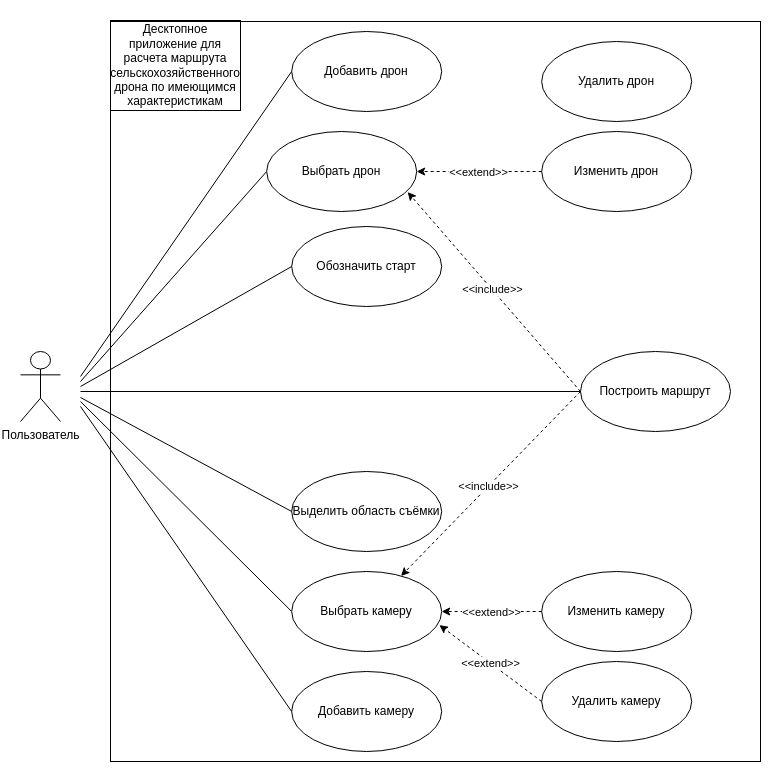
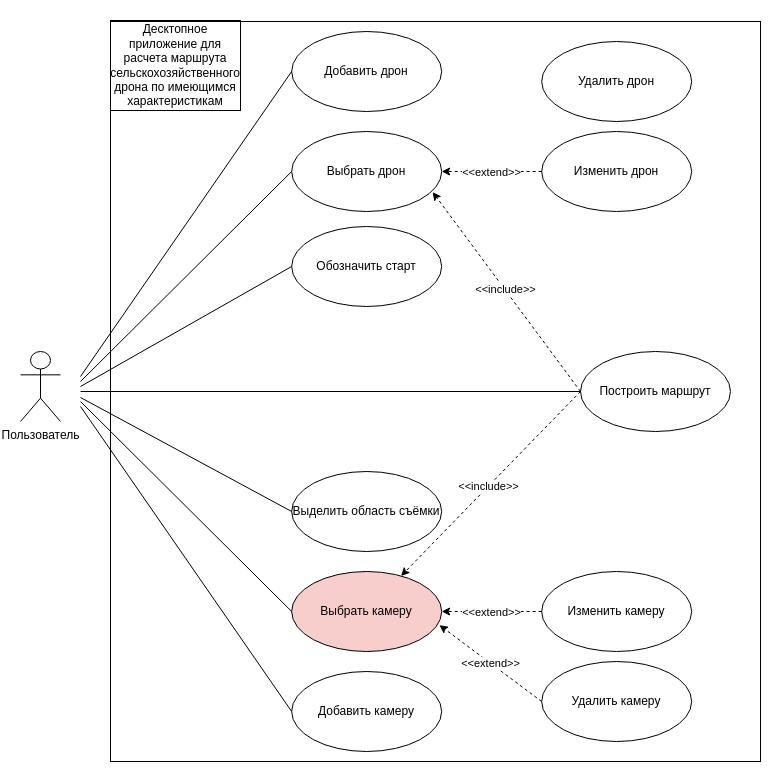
(342, 172) -> (367, 172)
(367, 612) -> (367, 612)
